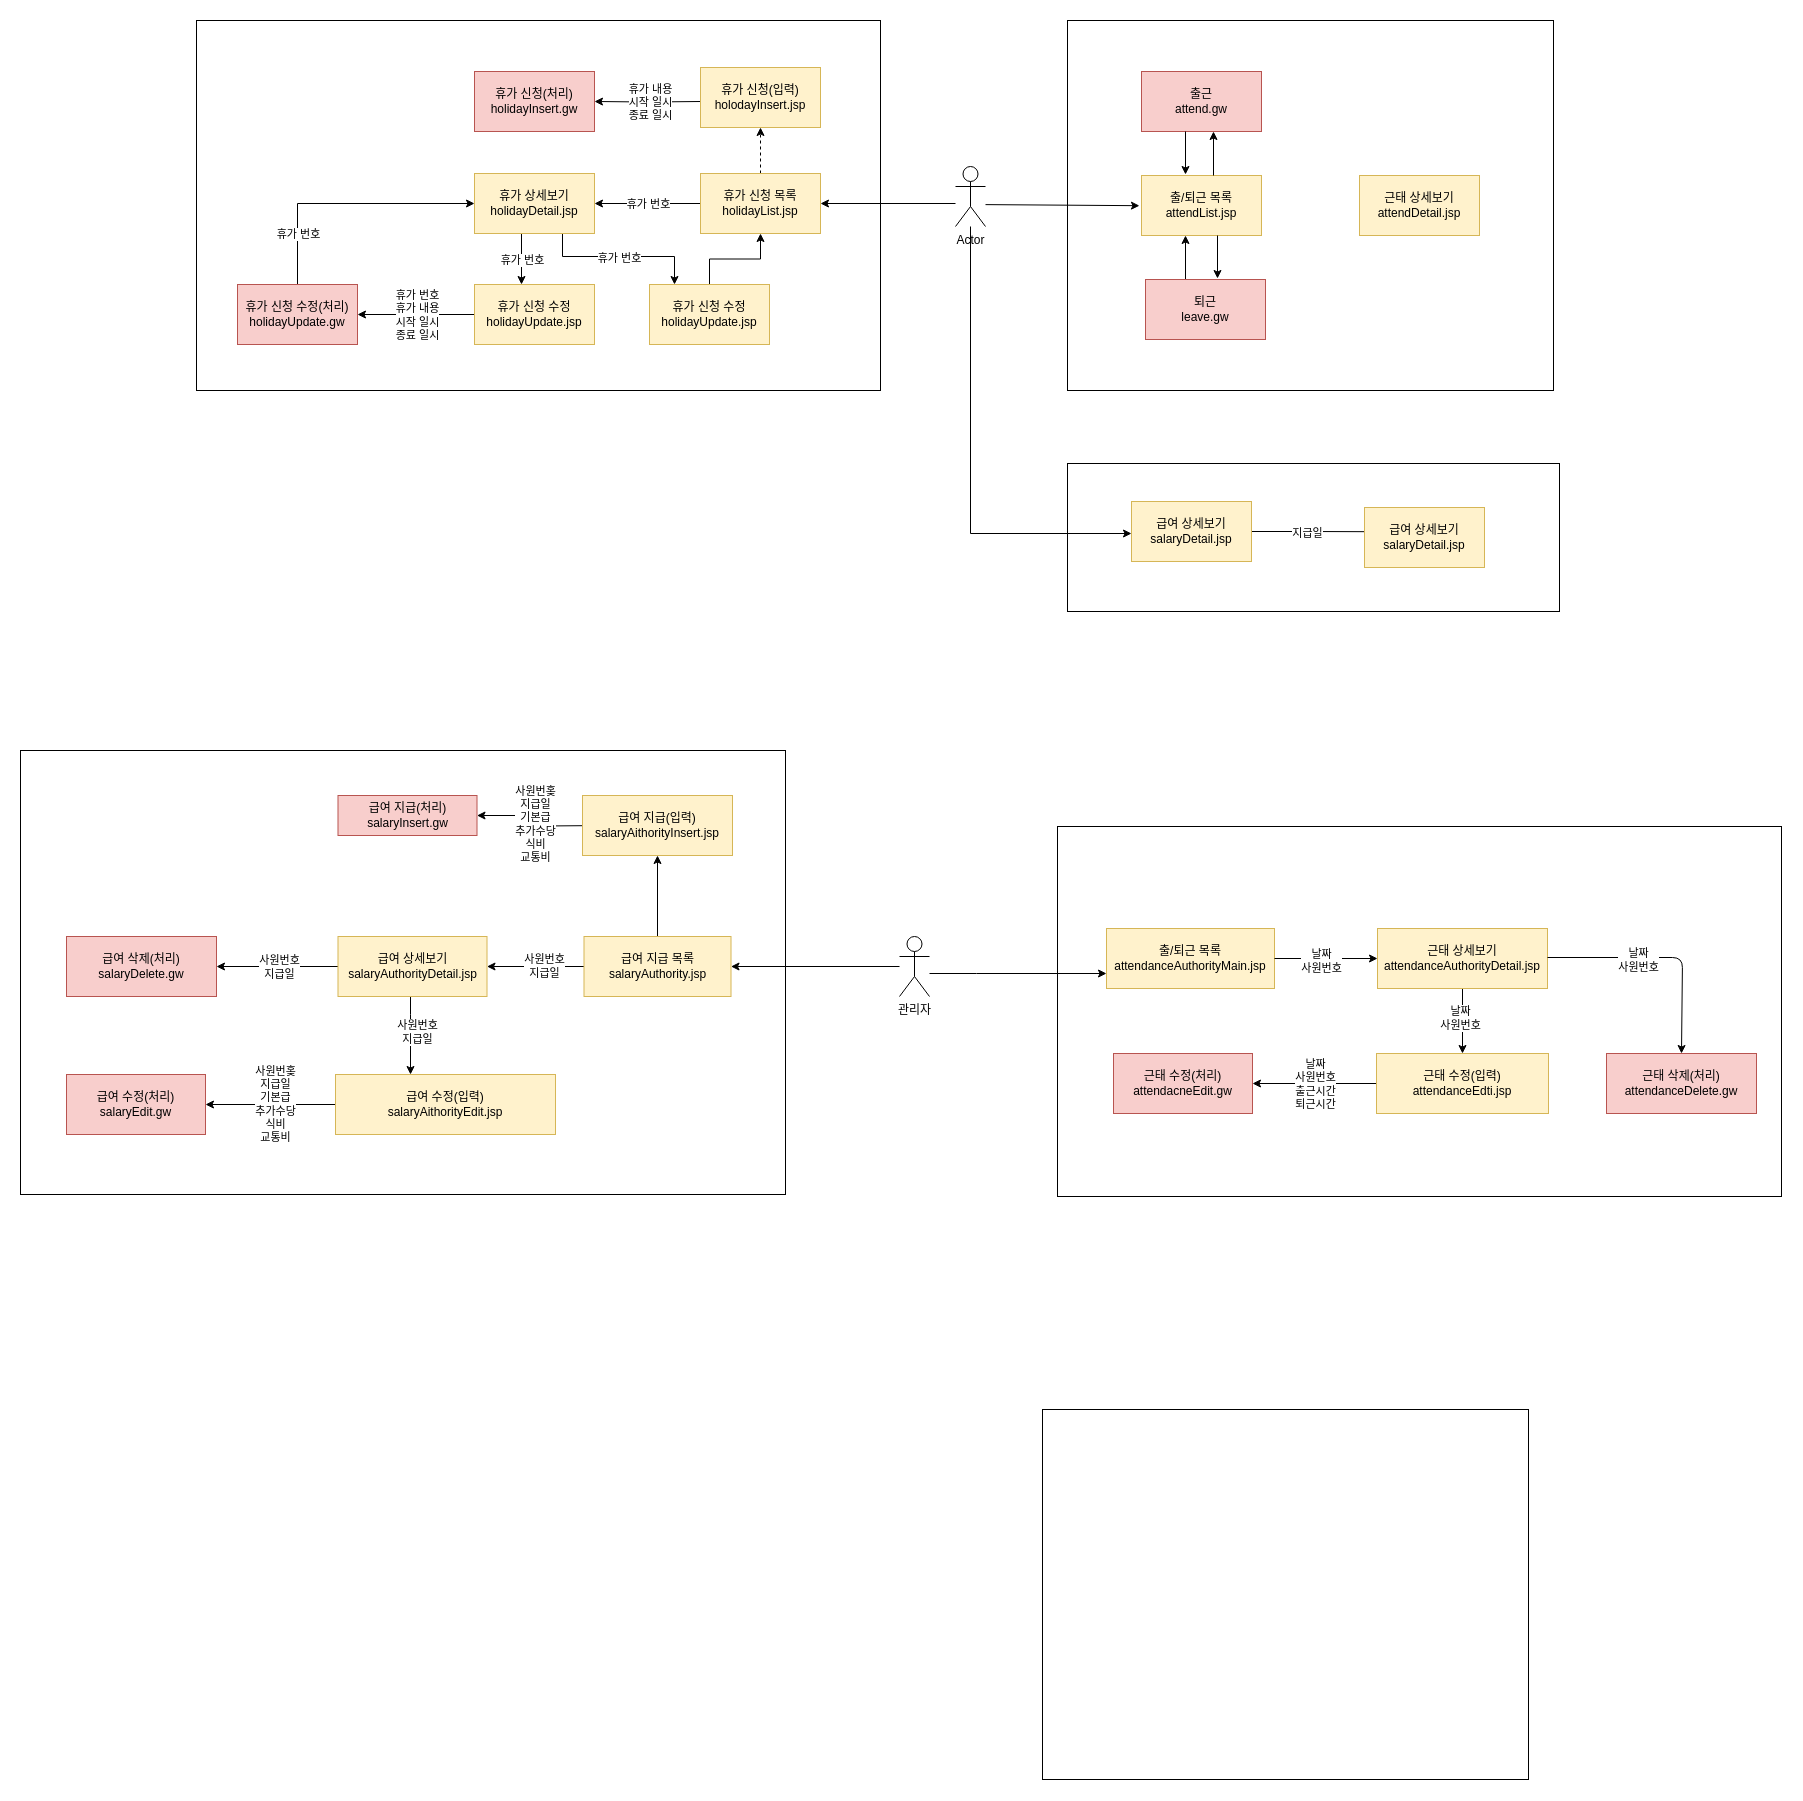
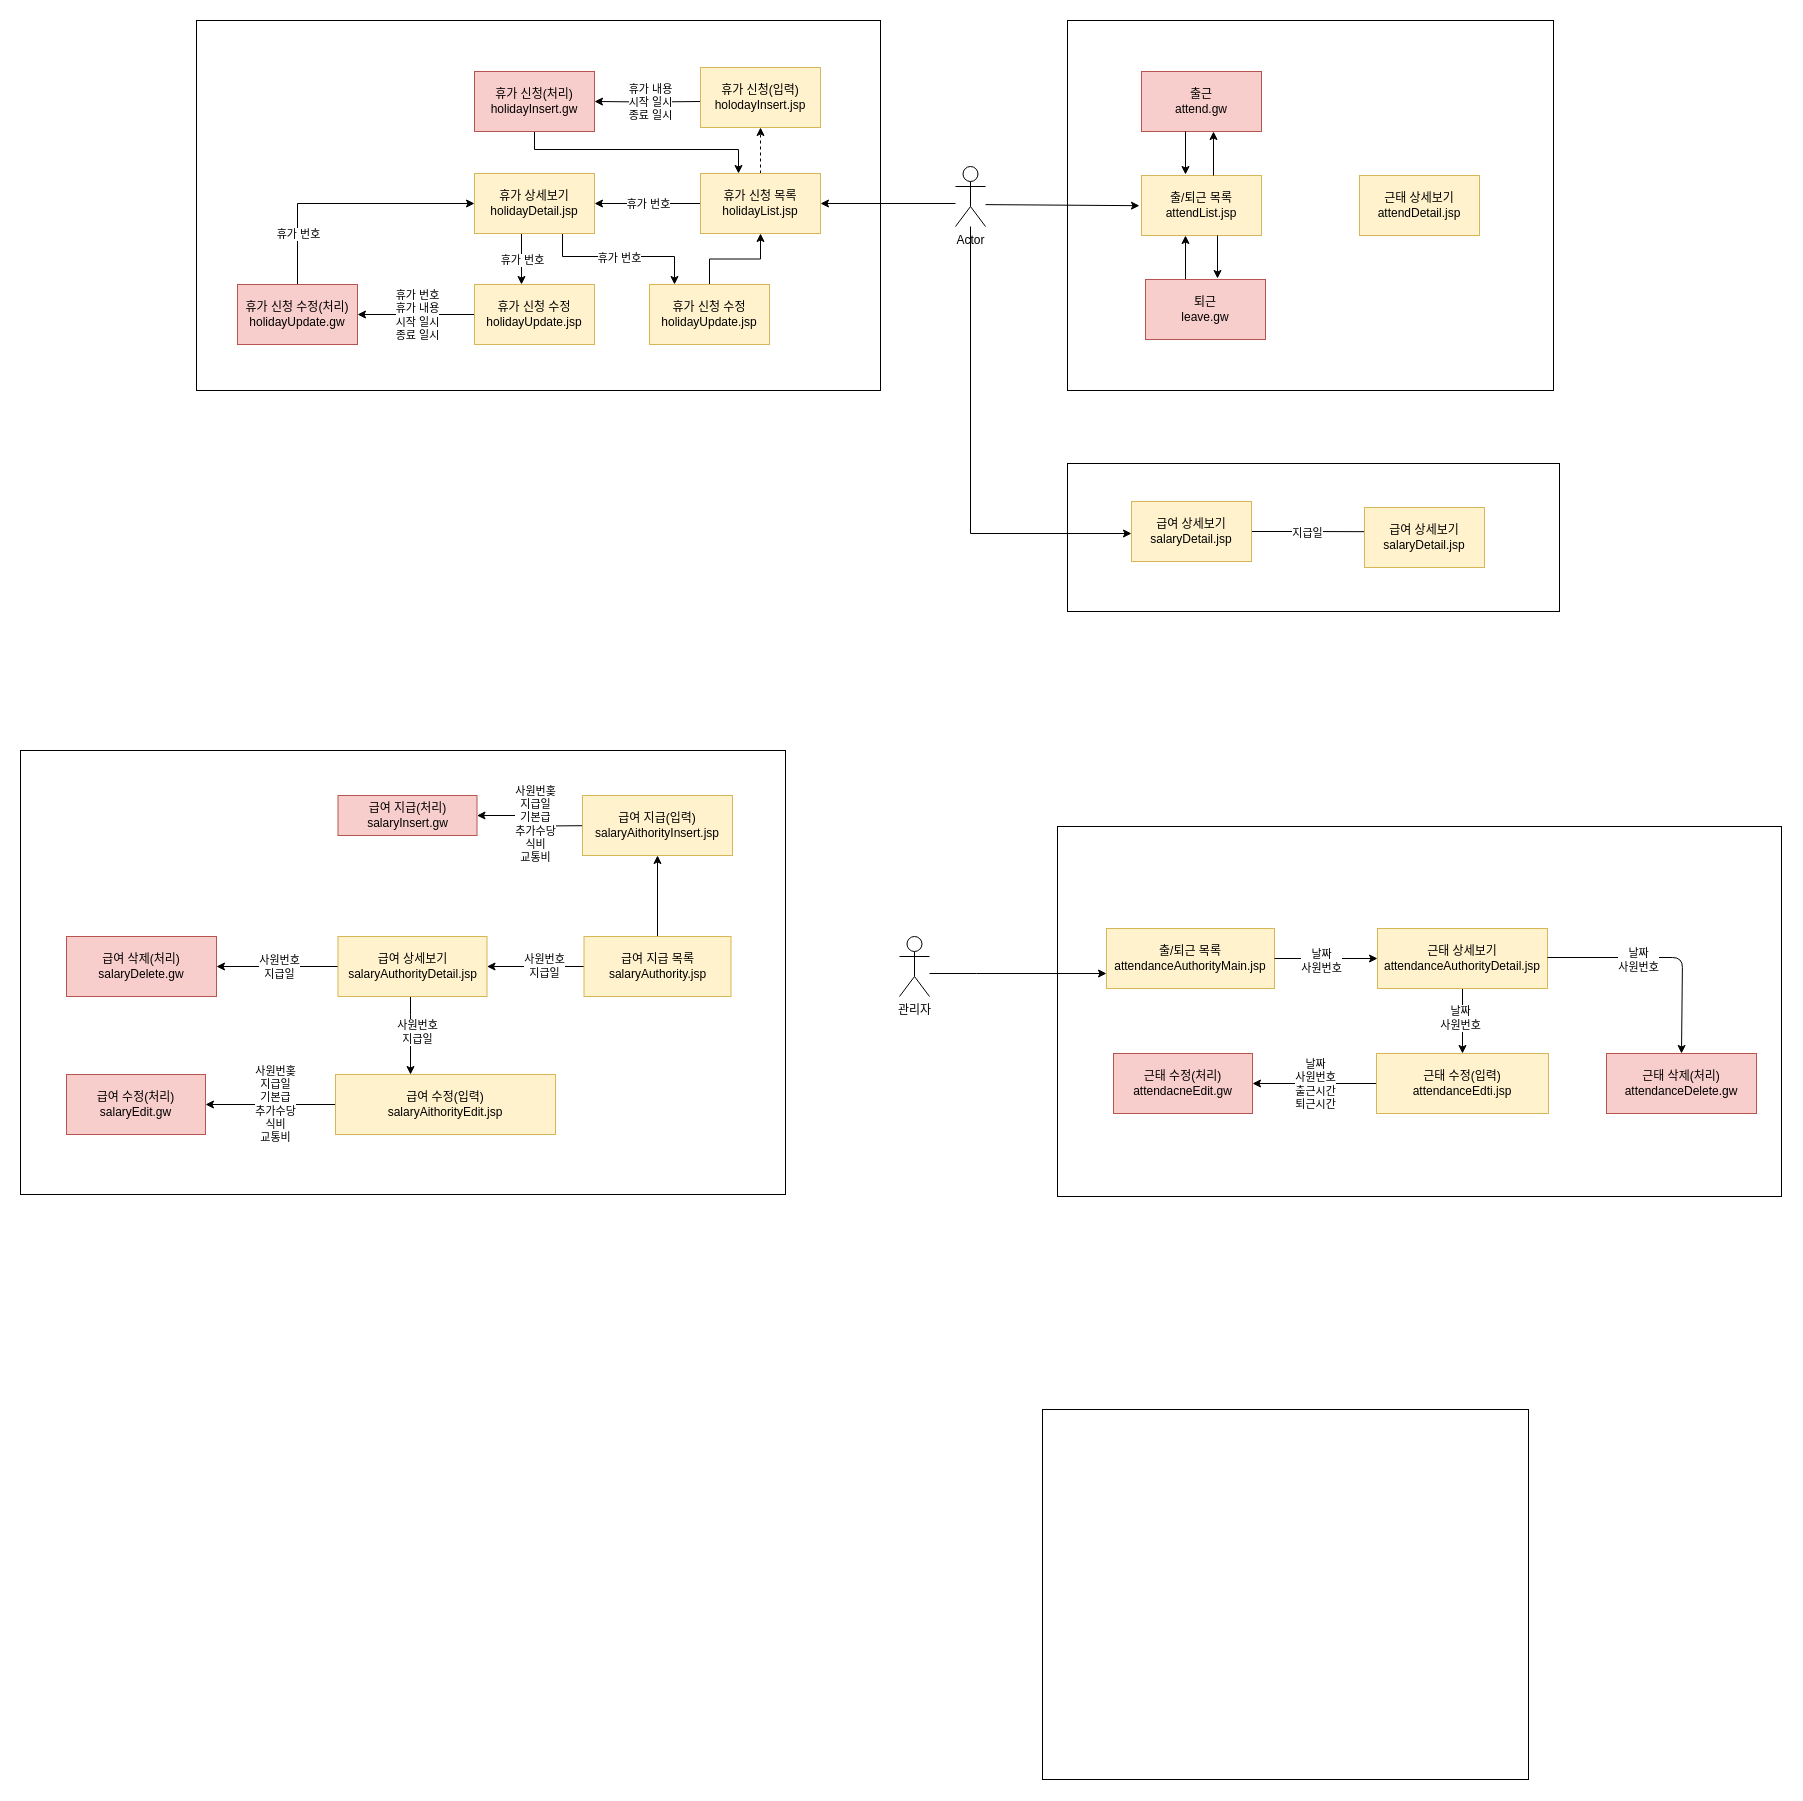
none -> (636, 150)
(818, 967) -> none
